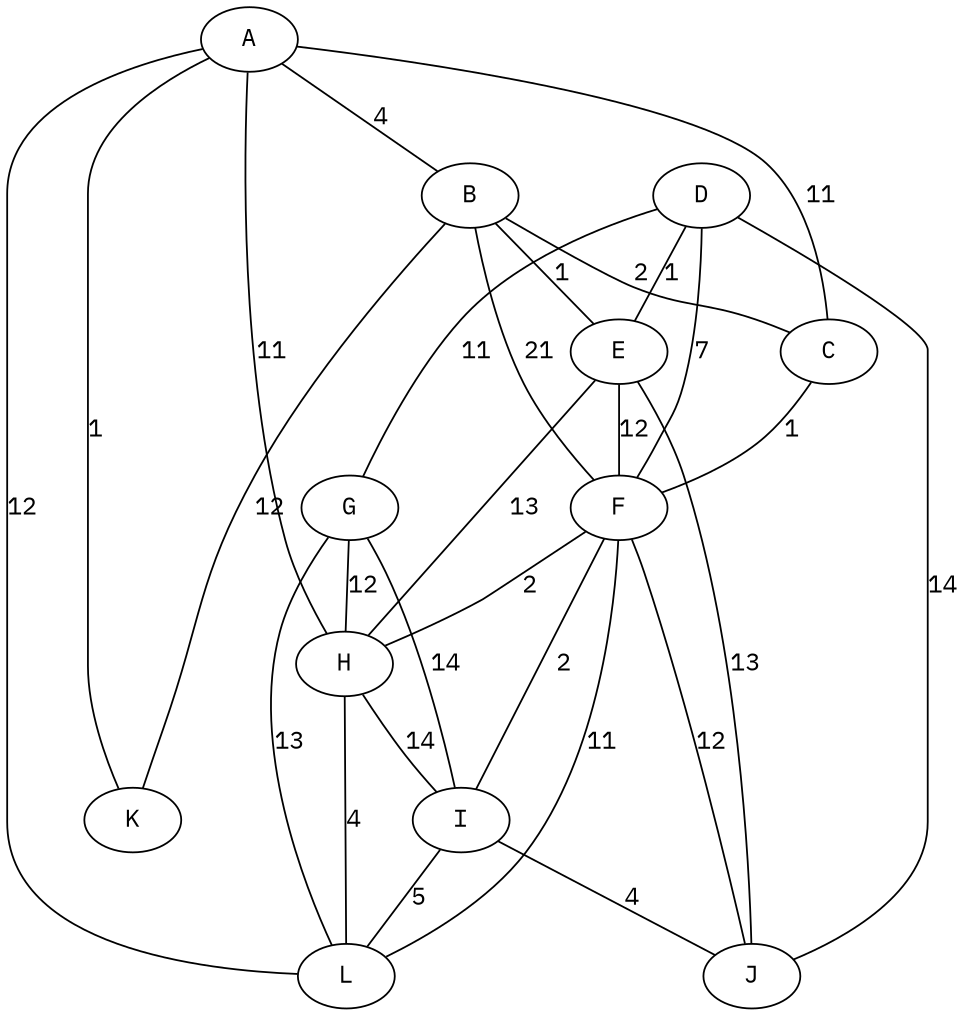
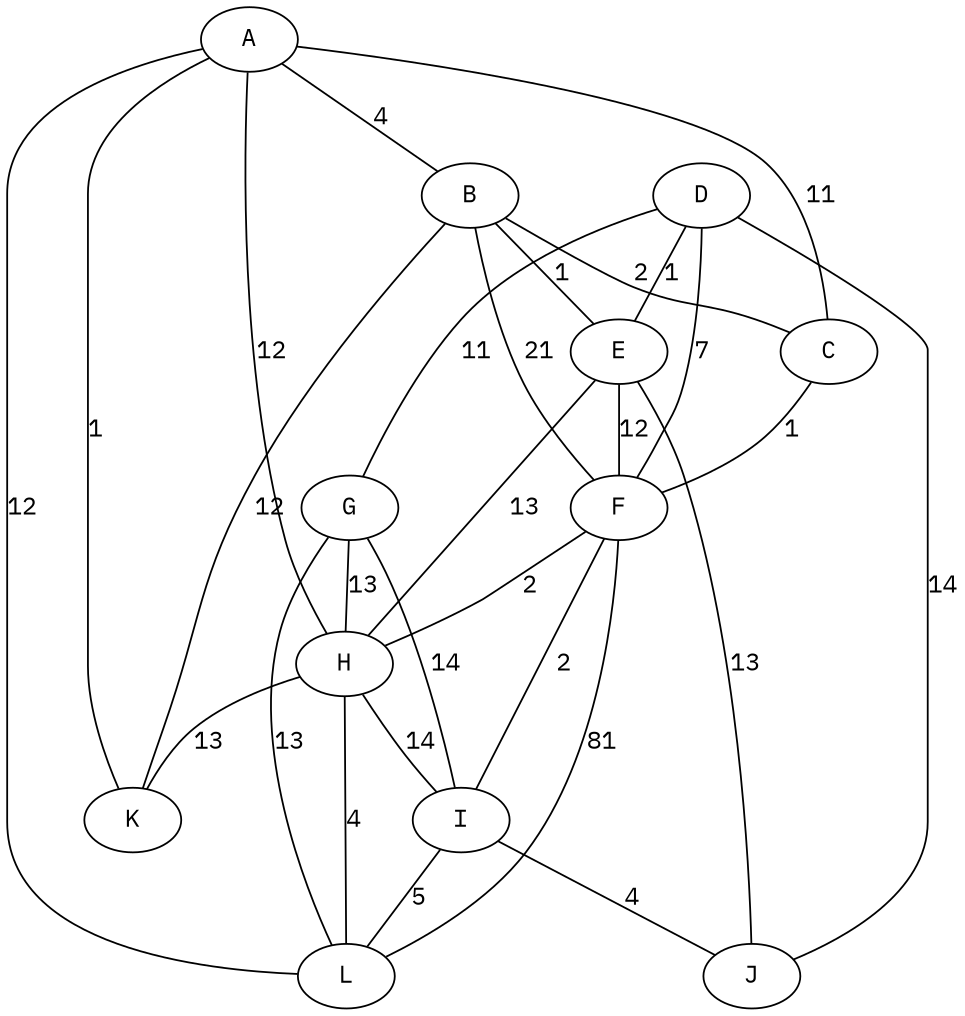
(272, 352) -> (272, 352)
(363, 586) -> (363, 586)
none -> (211, 716)
(694, 740) -> none
(602, 742) -> (602, 742)
